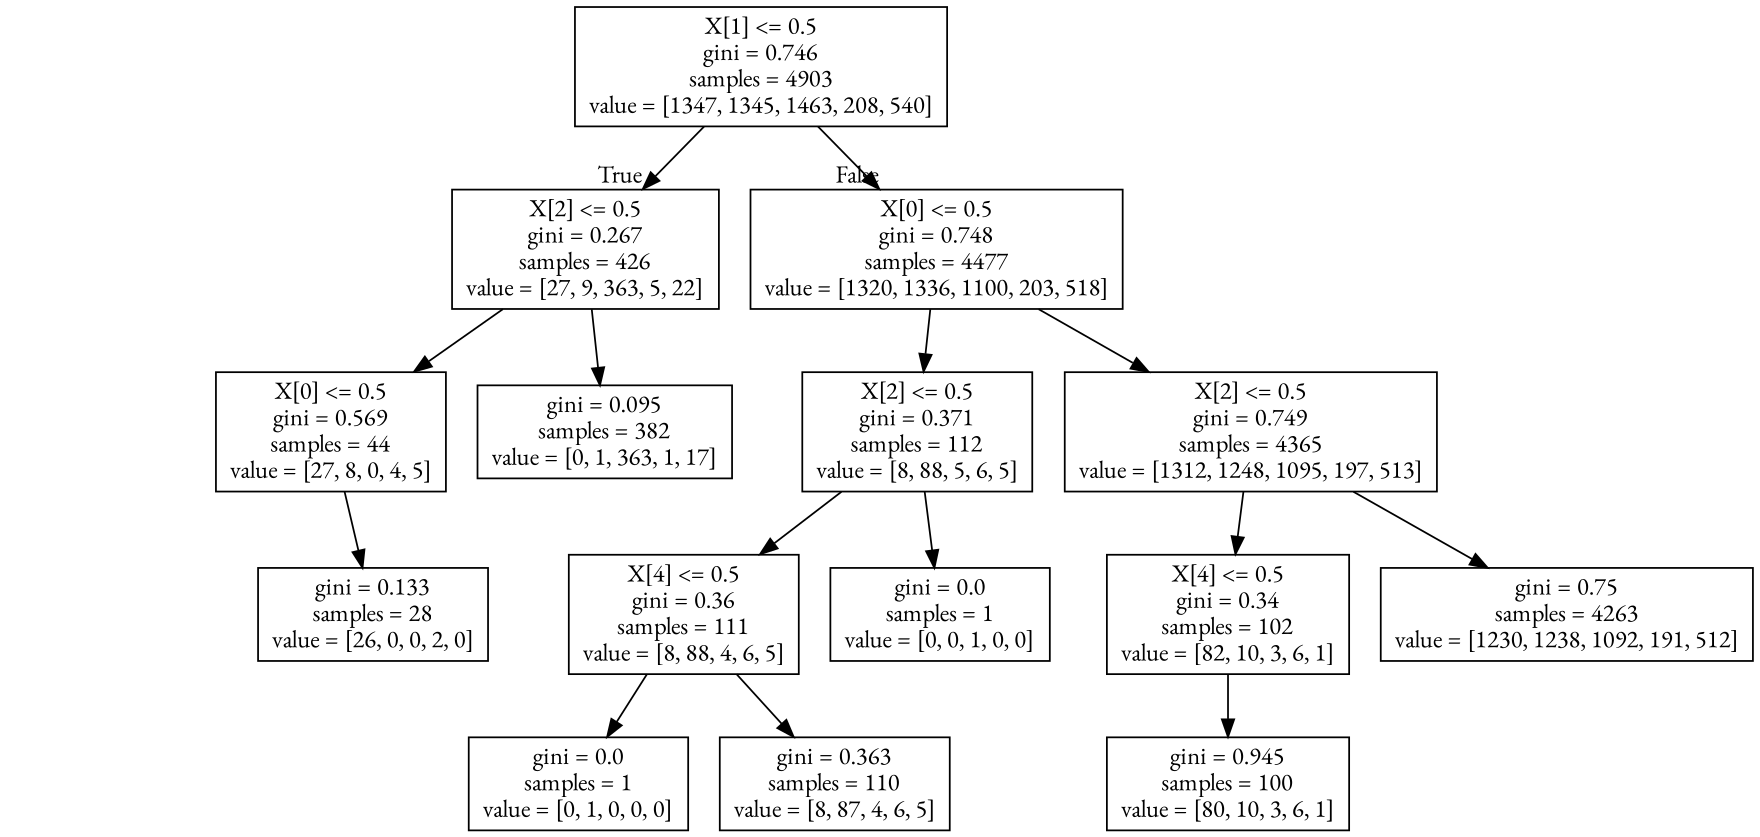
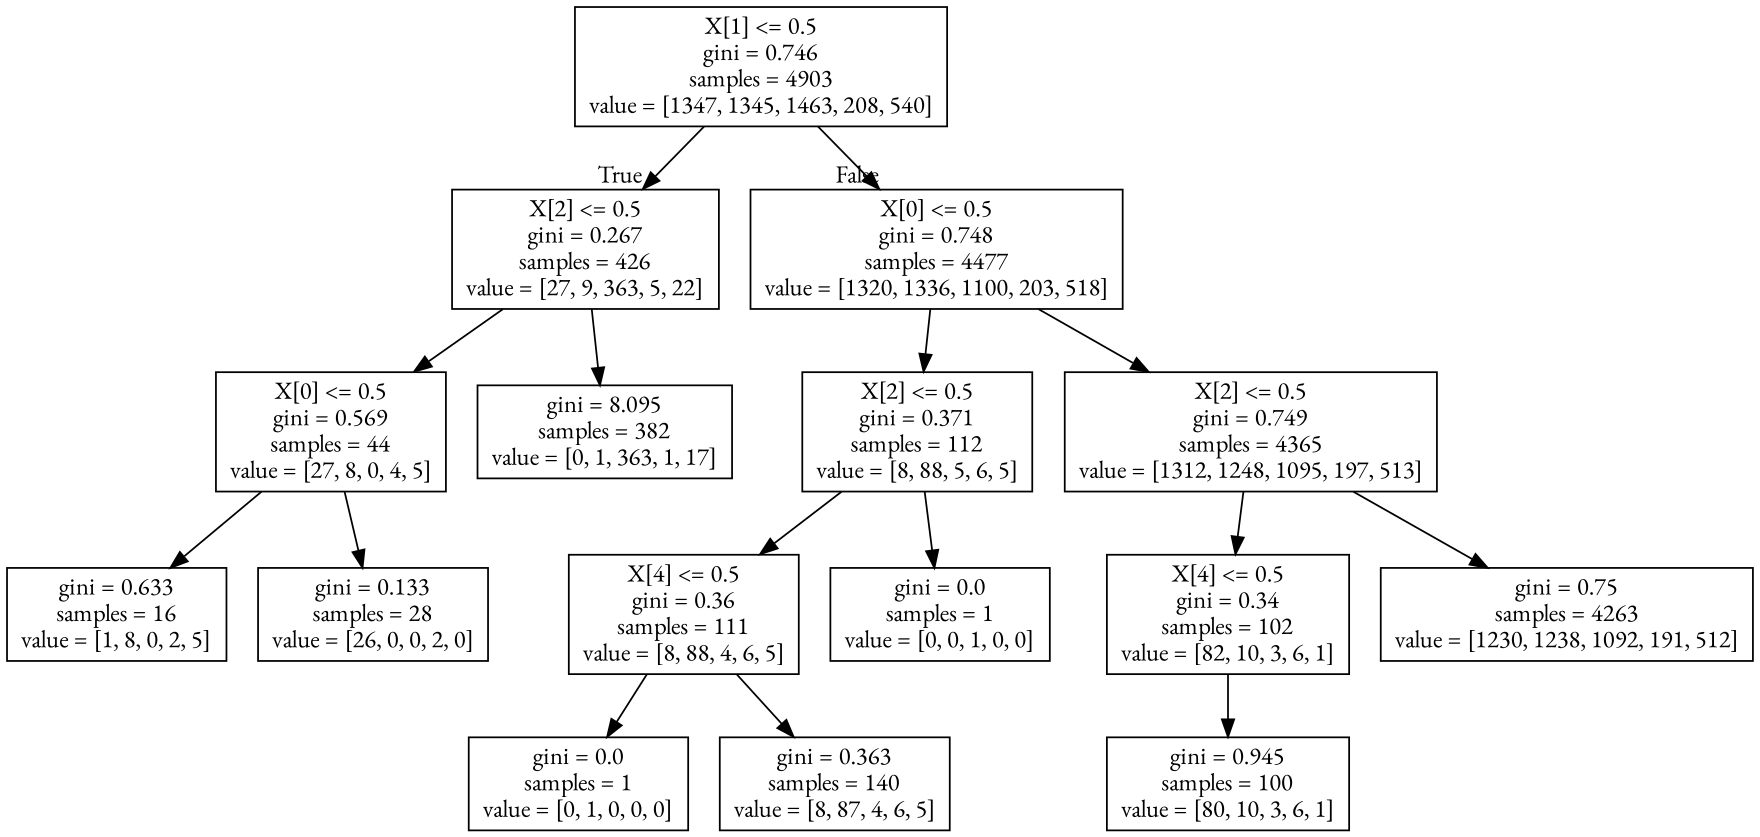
(605, 432) -> (605, 432)
none -> (117, 614)
(835, 784) -> (835, 784)
